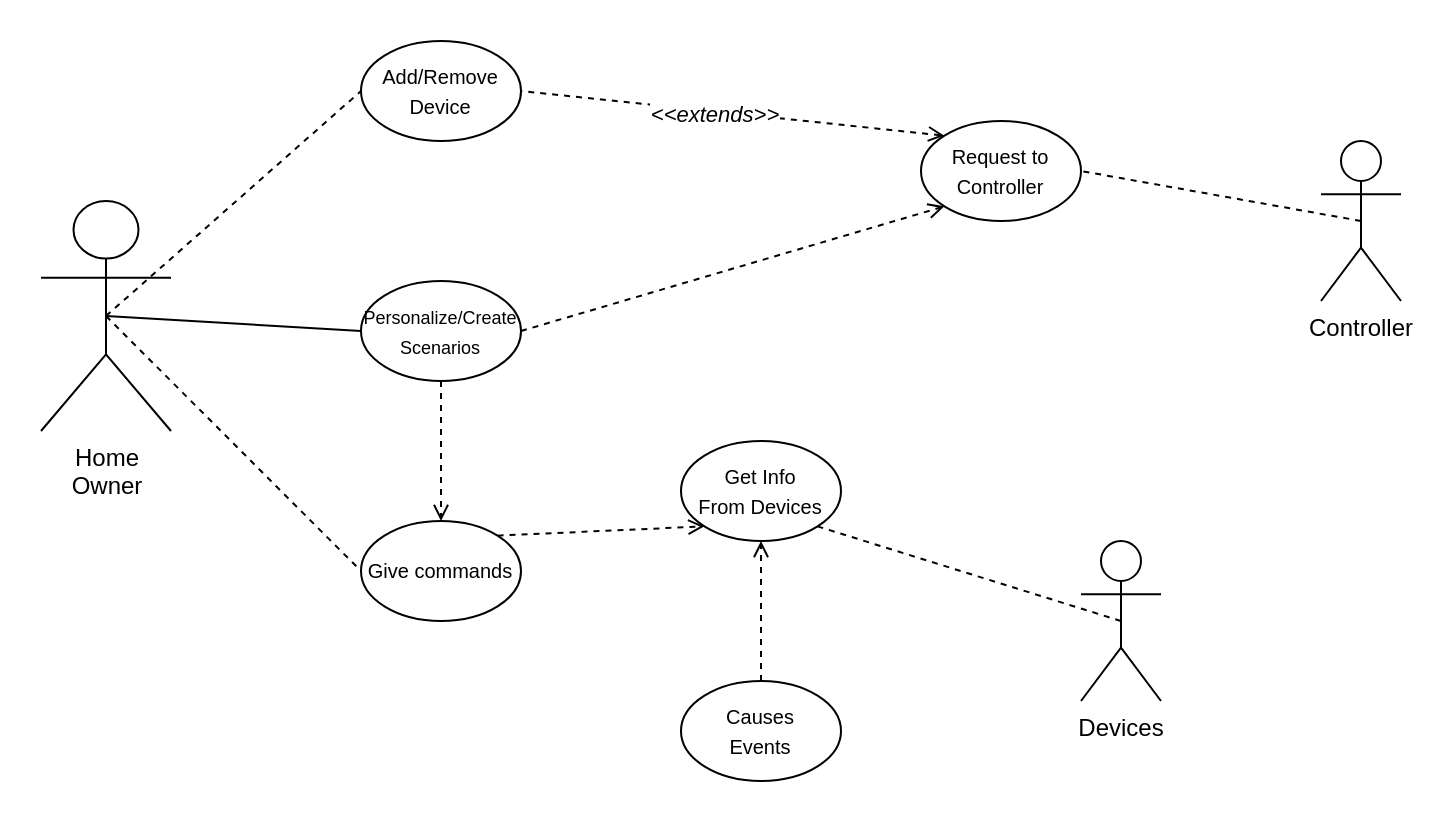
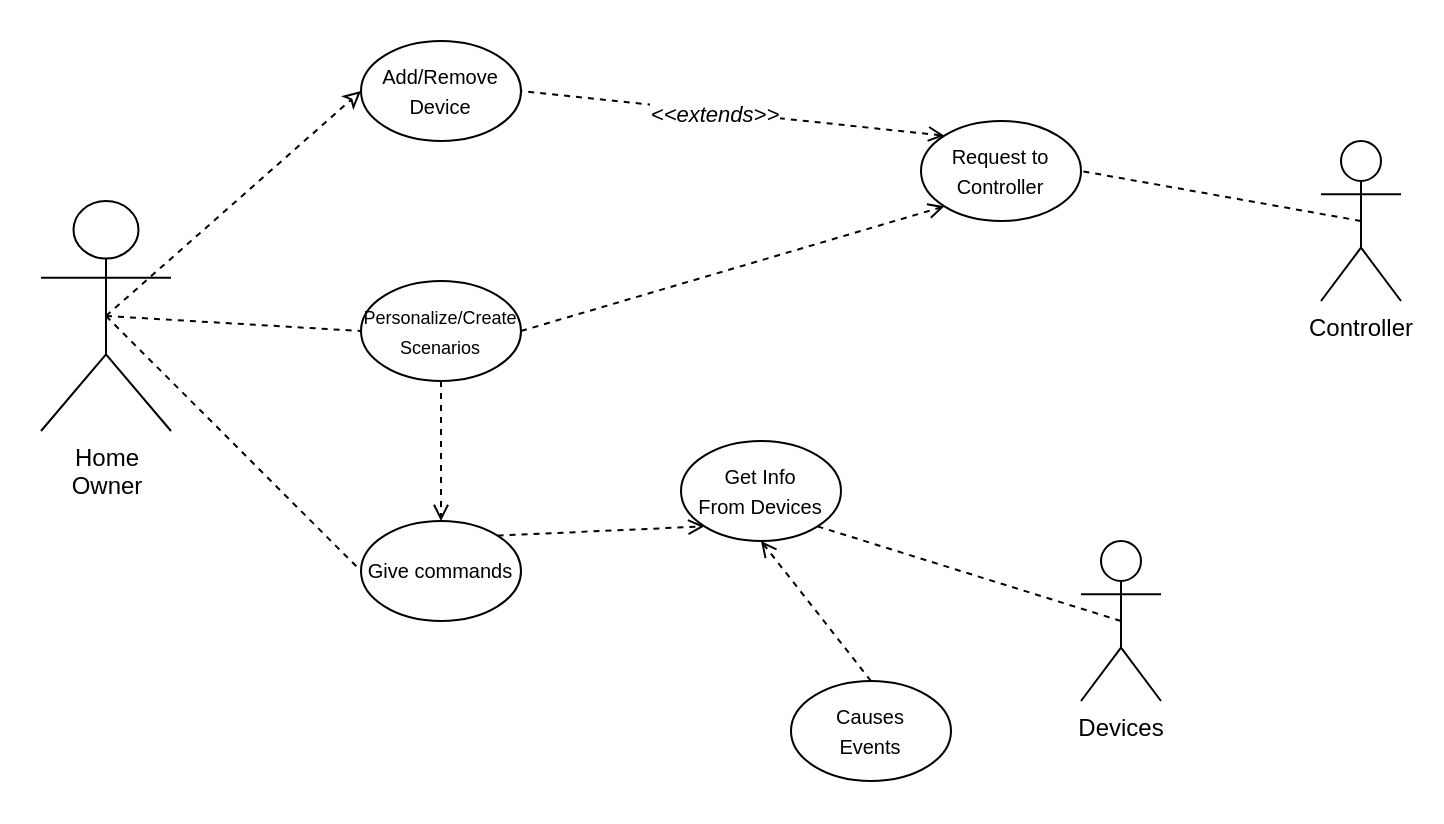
(354, 97) -> (350, 101)
(249, 324) -> (249, 324)
(761, 731) -> (871, 731)
